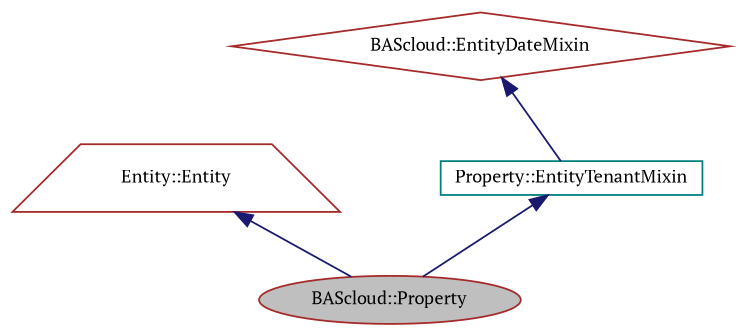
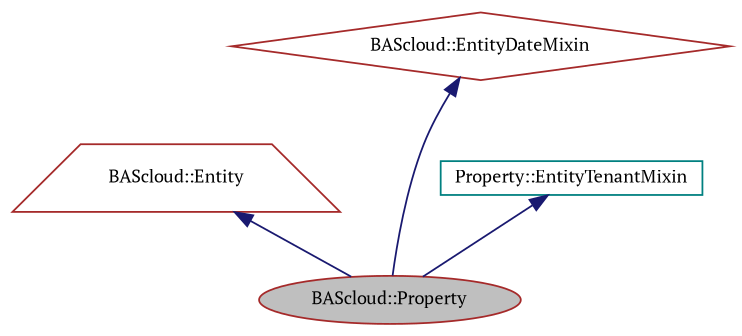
(537, 127) -> (412, 181)
(176, 178) -> (176, 178)
